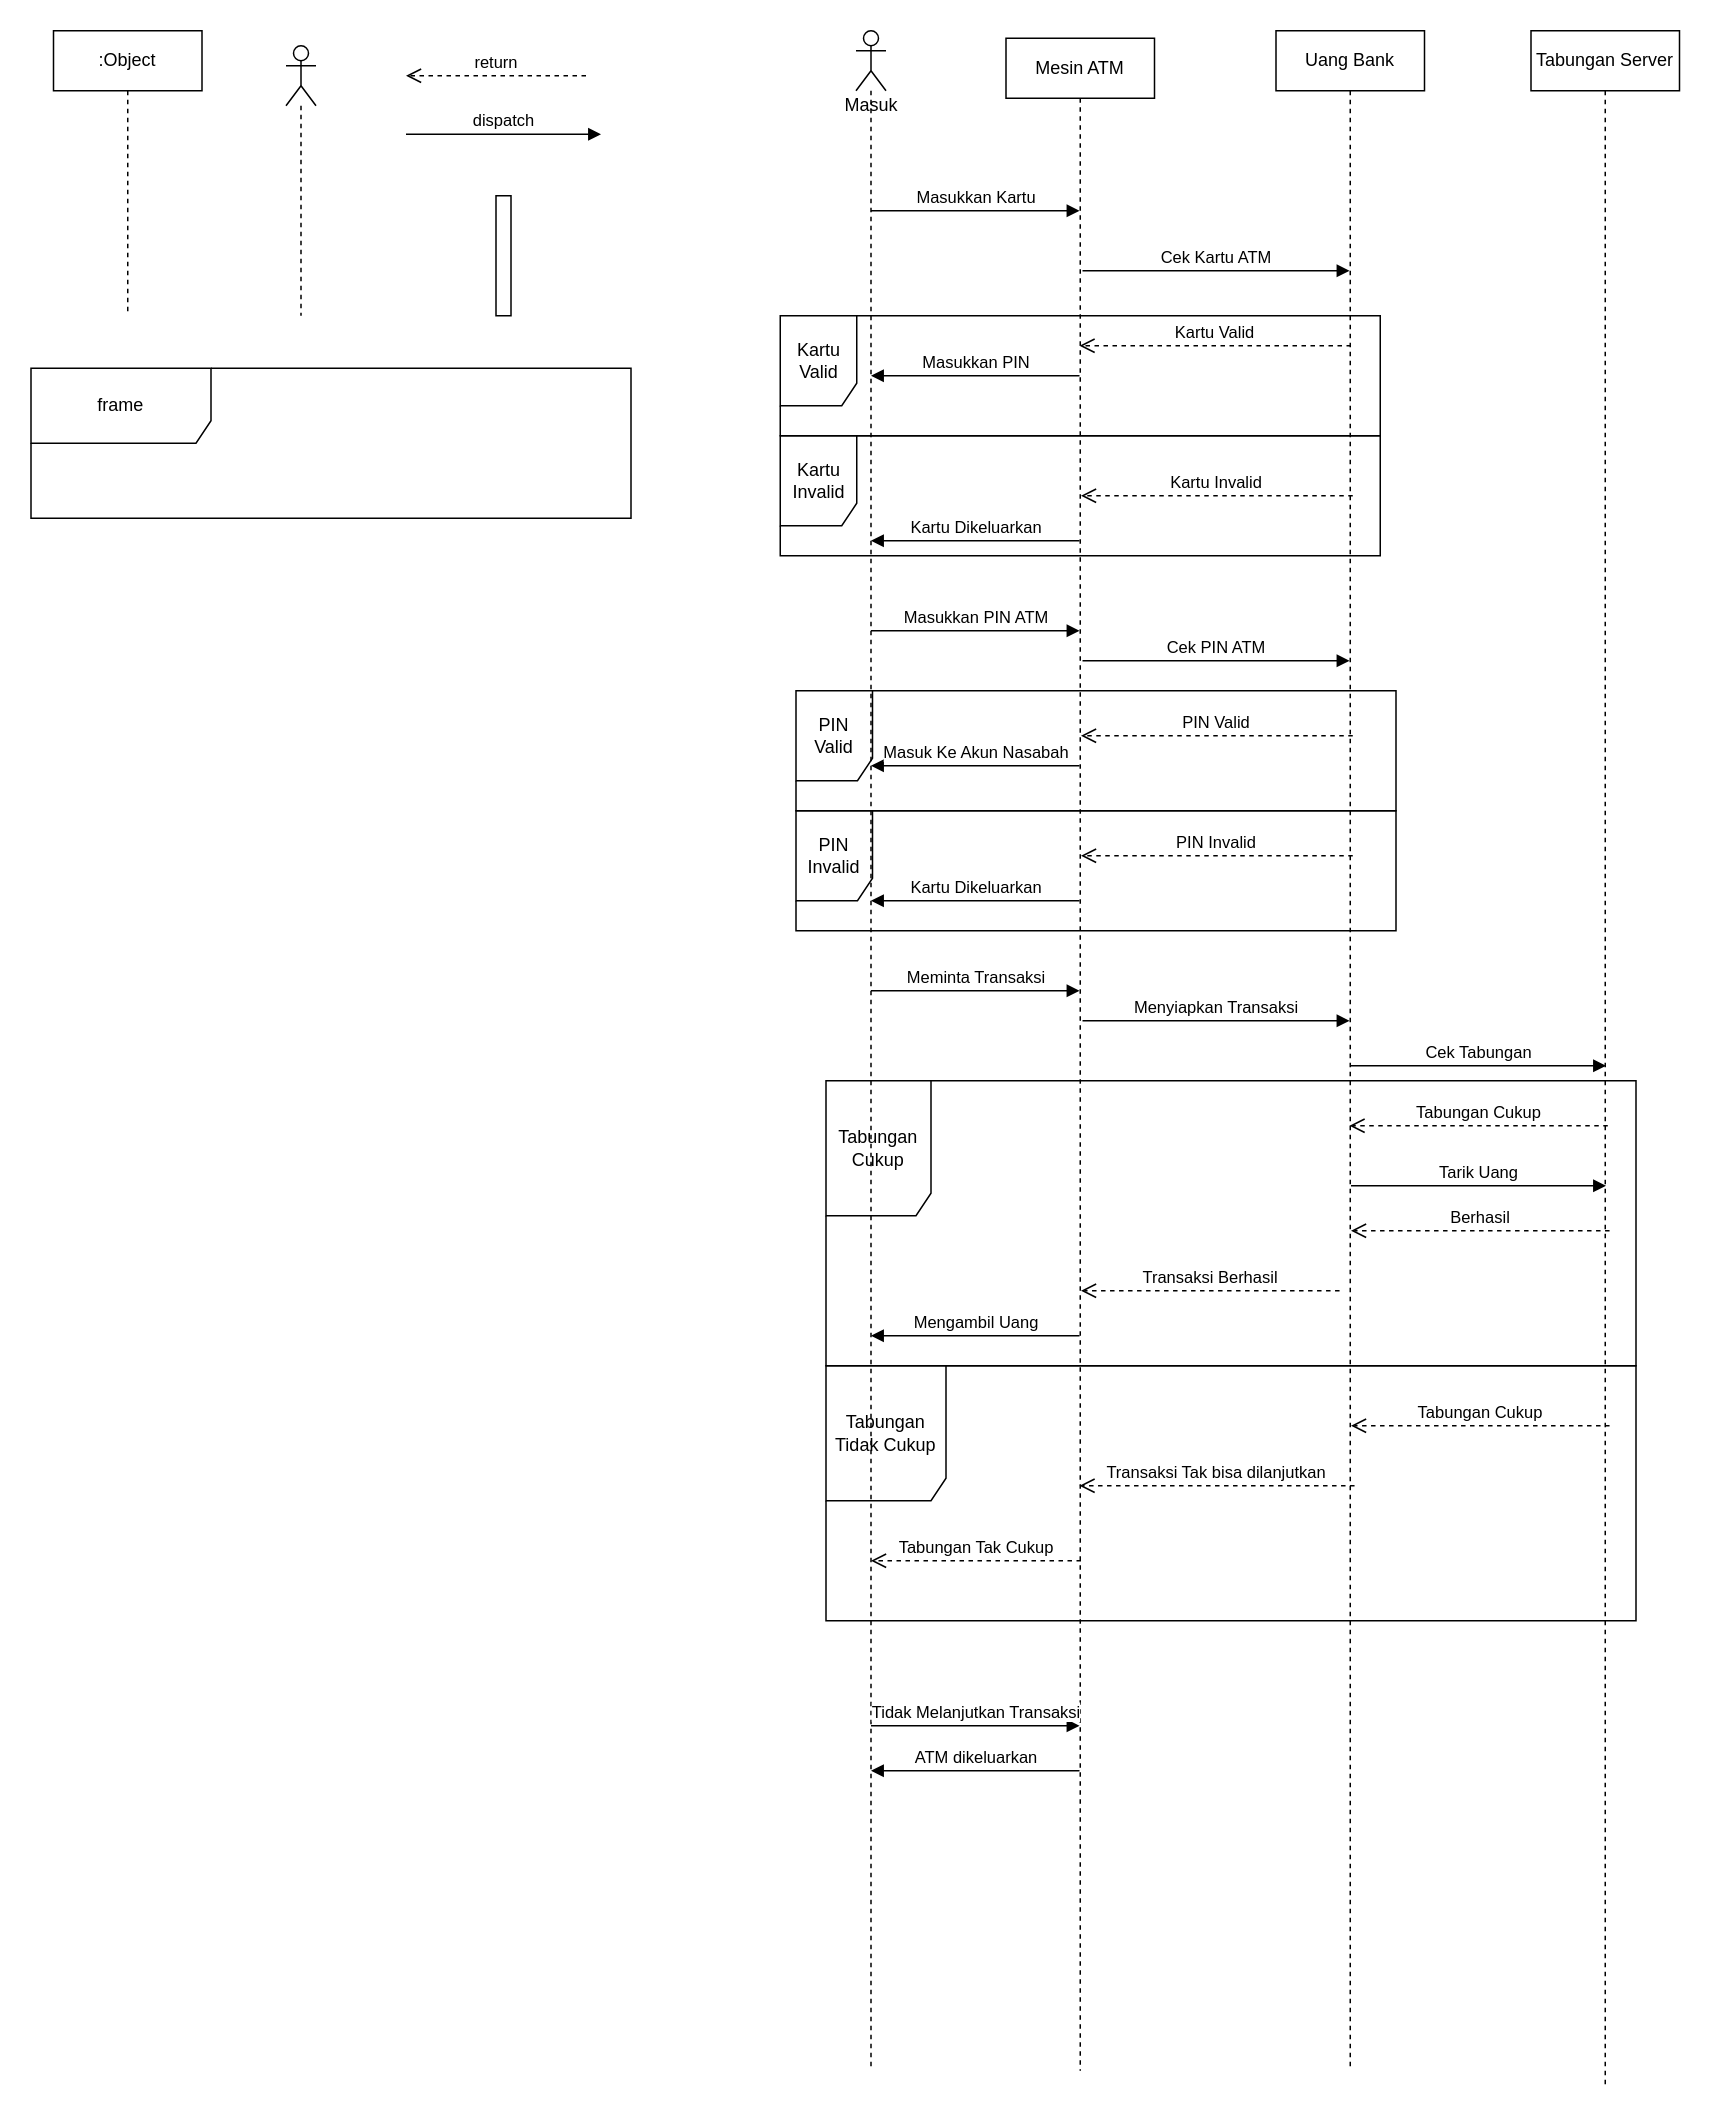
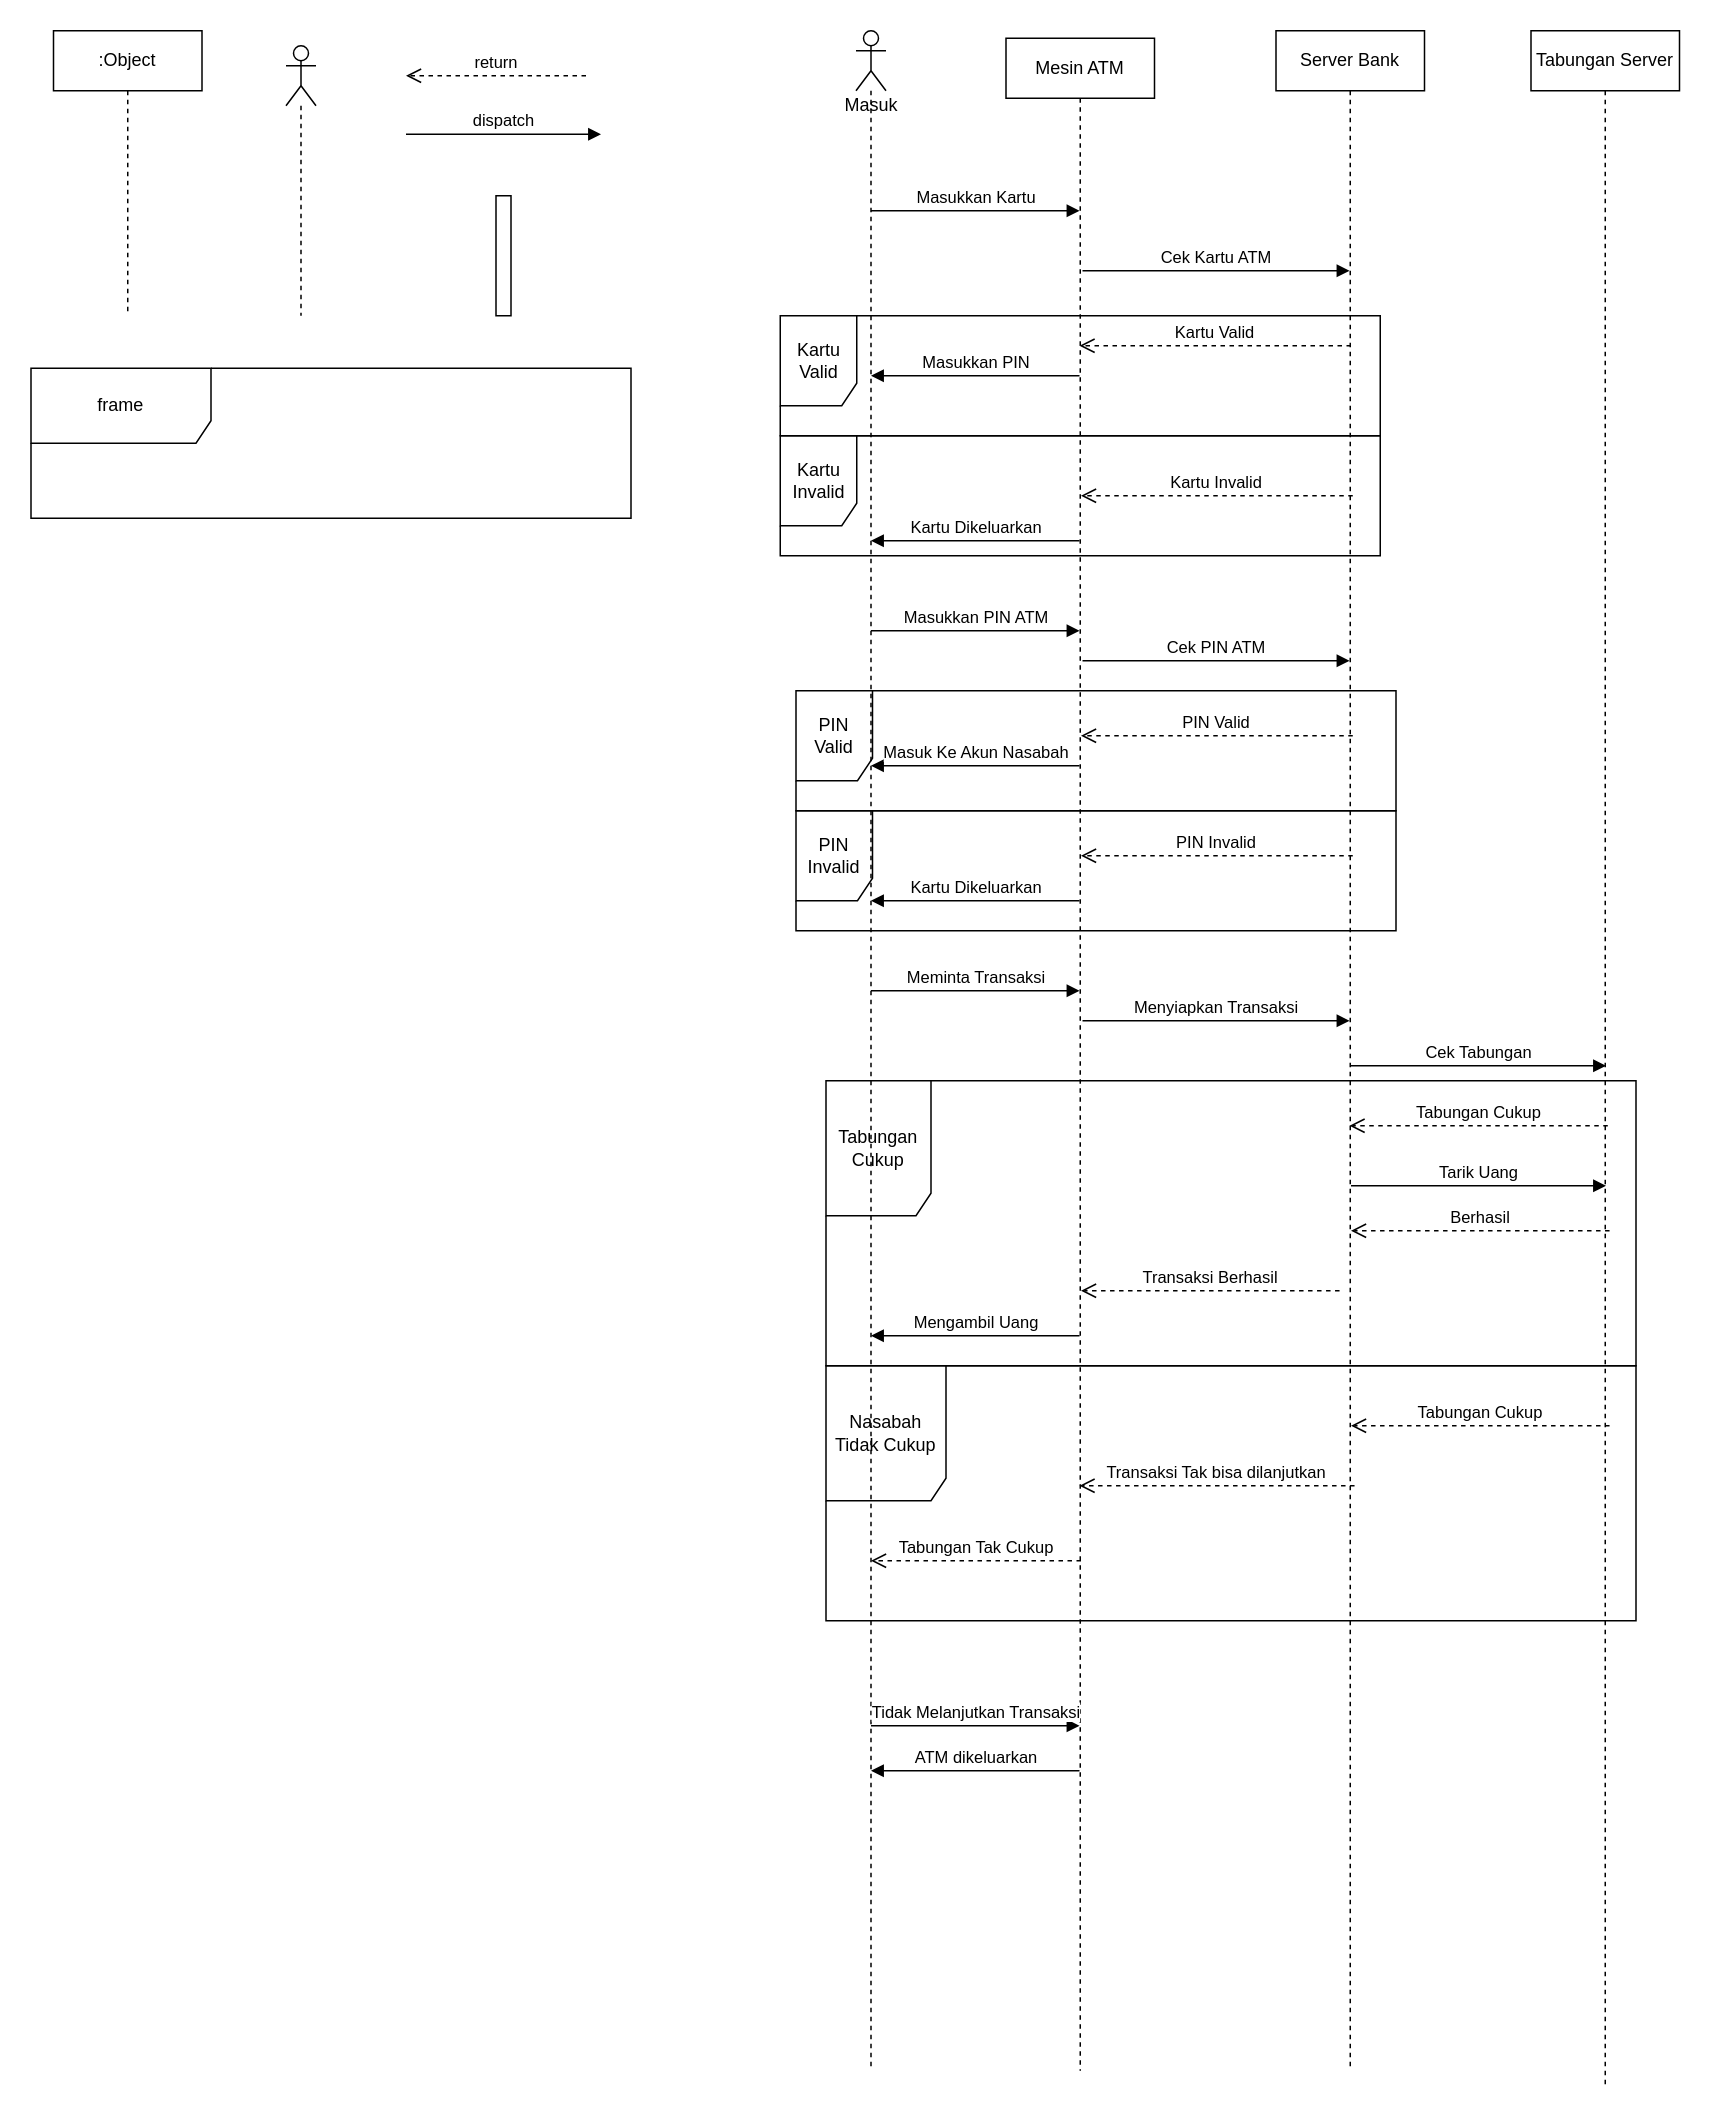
(1350, 61) -> (1350, 61)
(886, 1433) -> (886, 1433)
